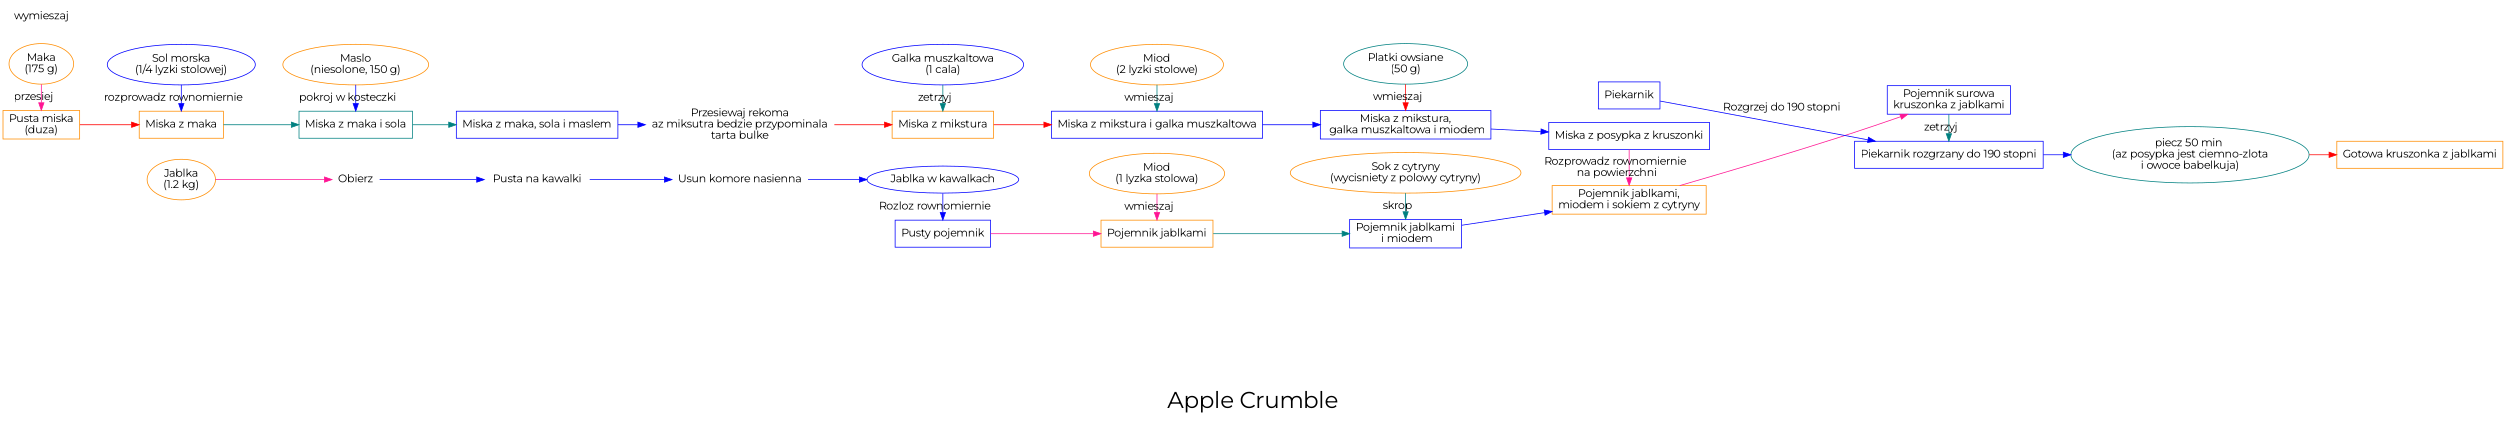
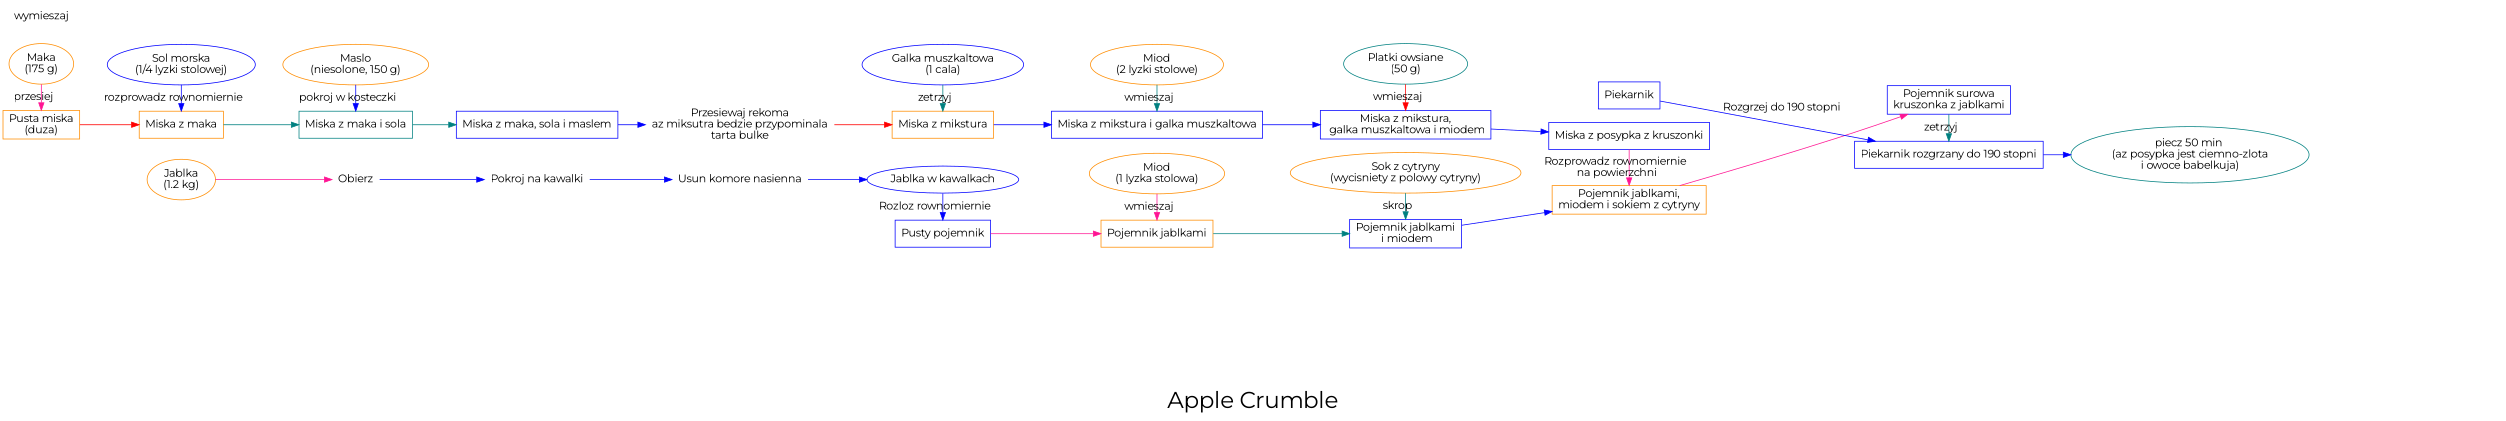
(1019, 125) -> (1019, 125)
(2420, 155) -> none
(537, 180) -> (537, 180)
